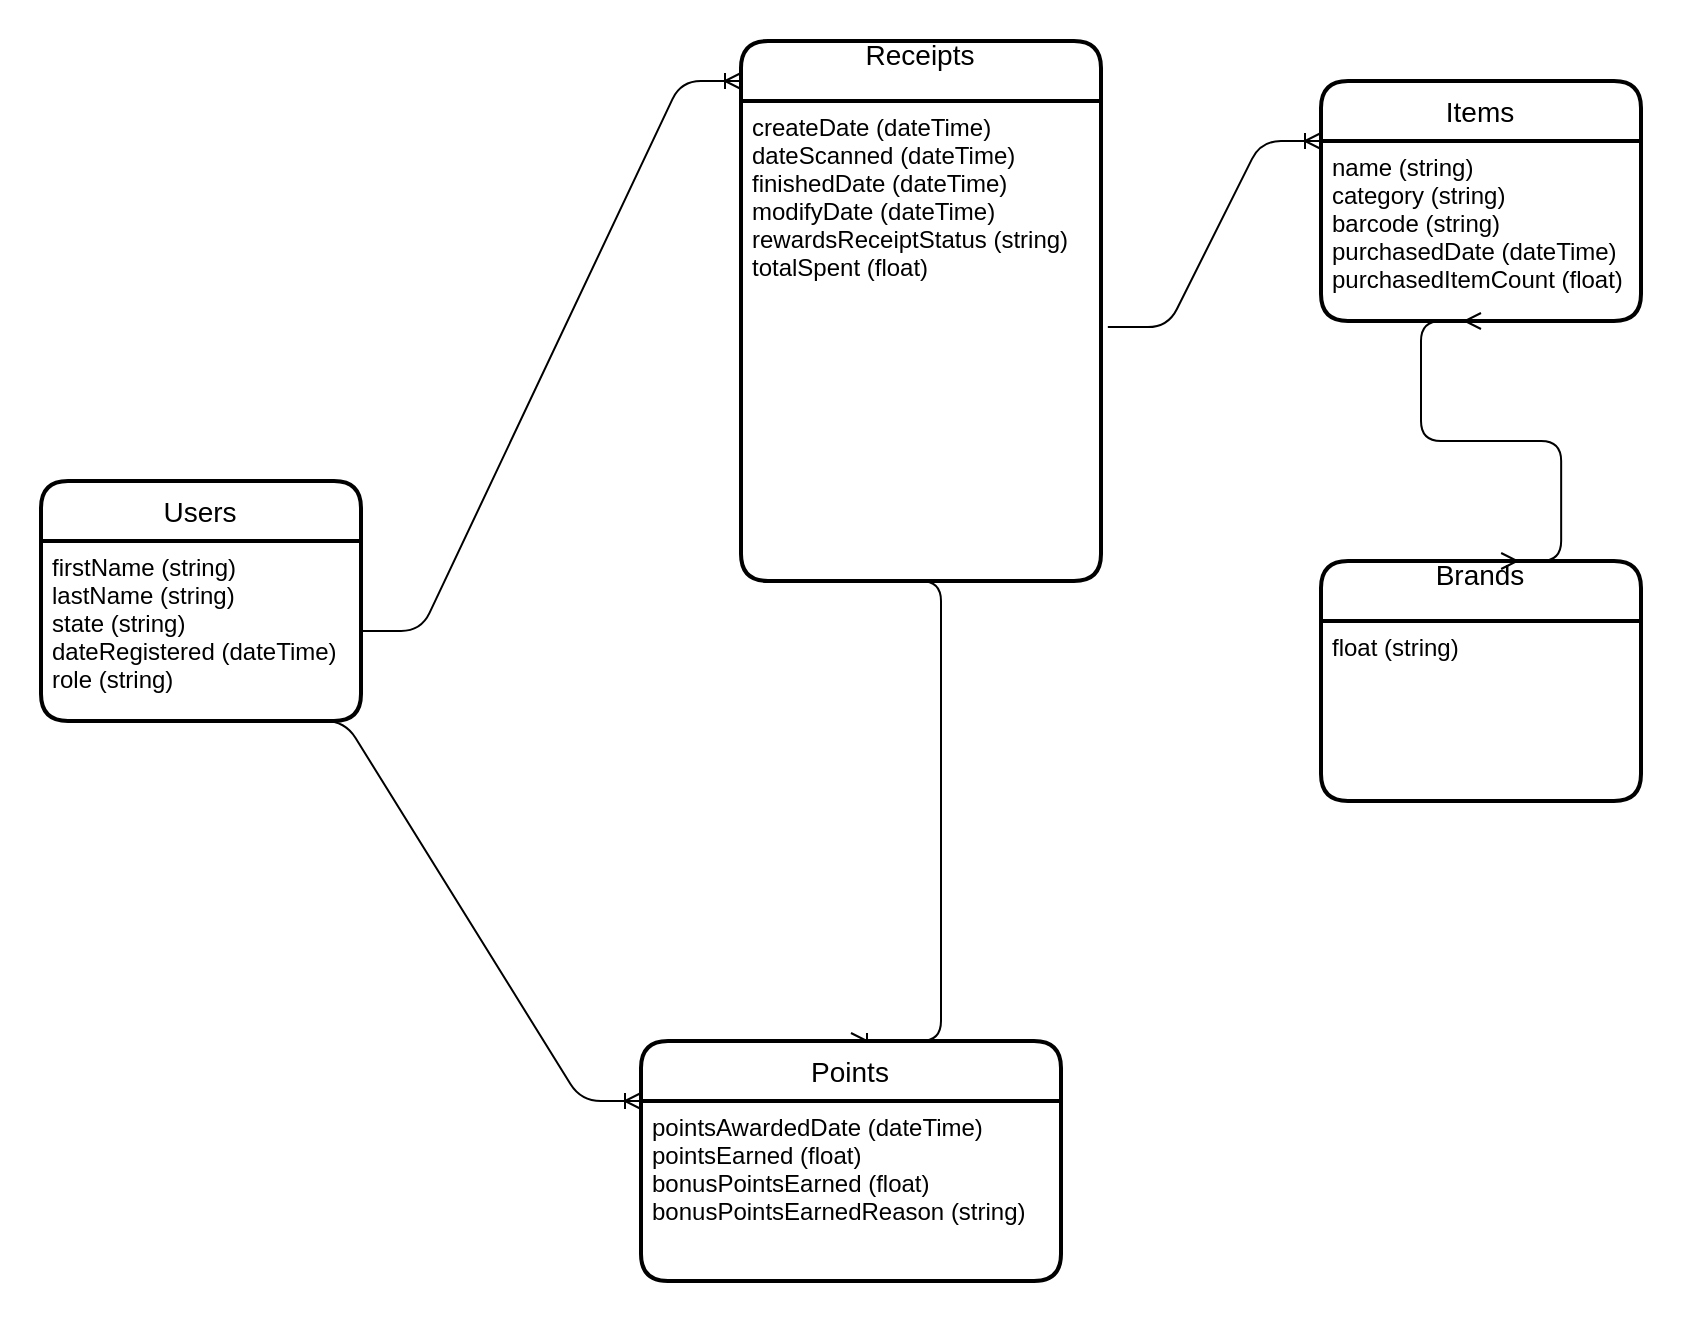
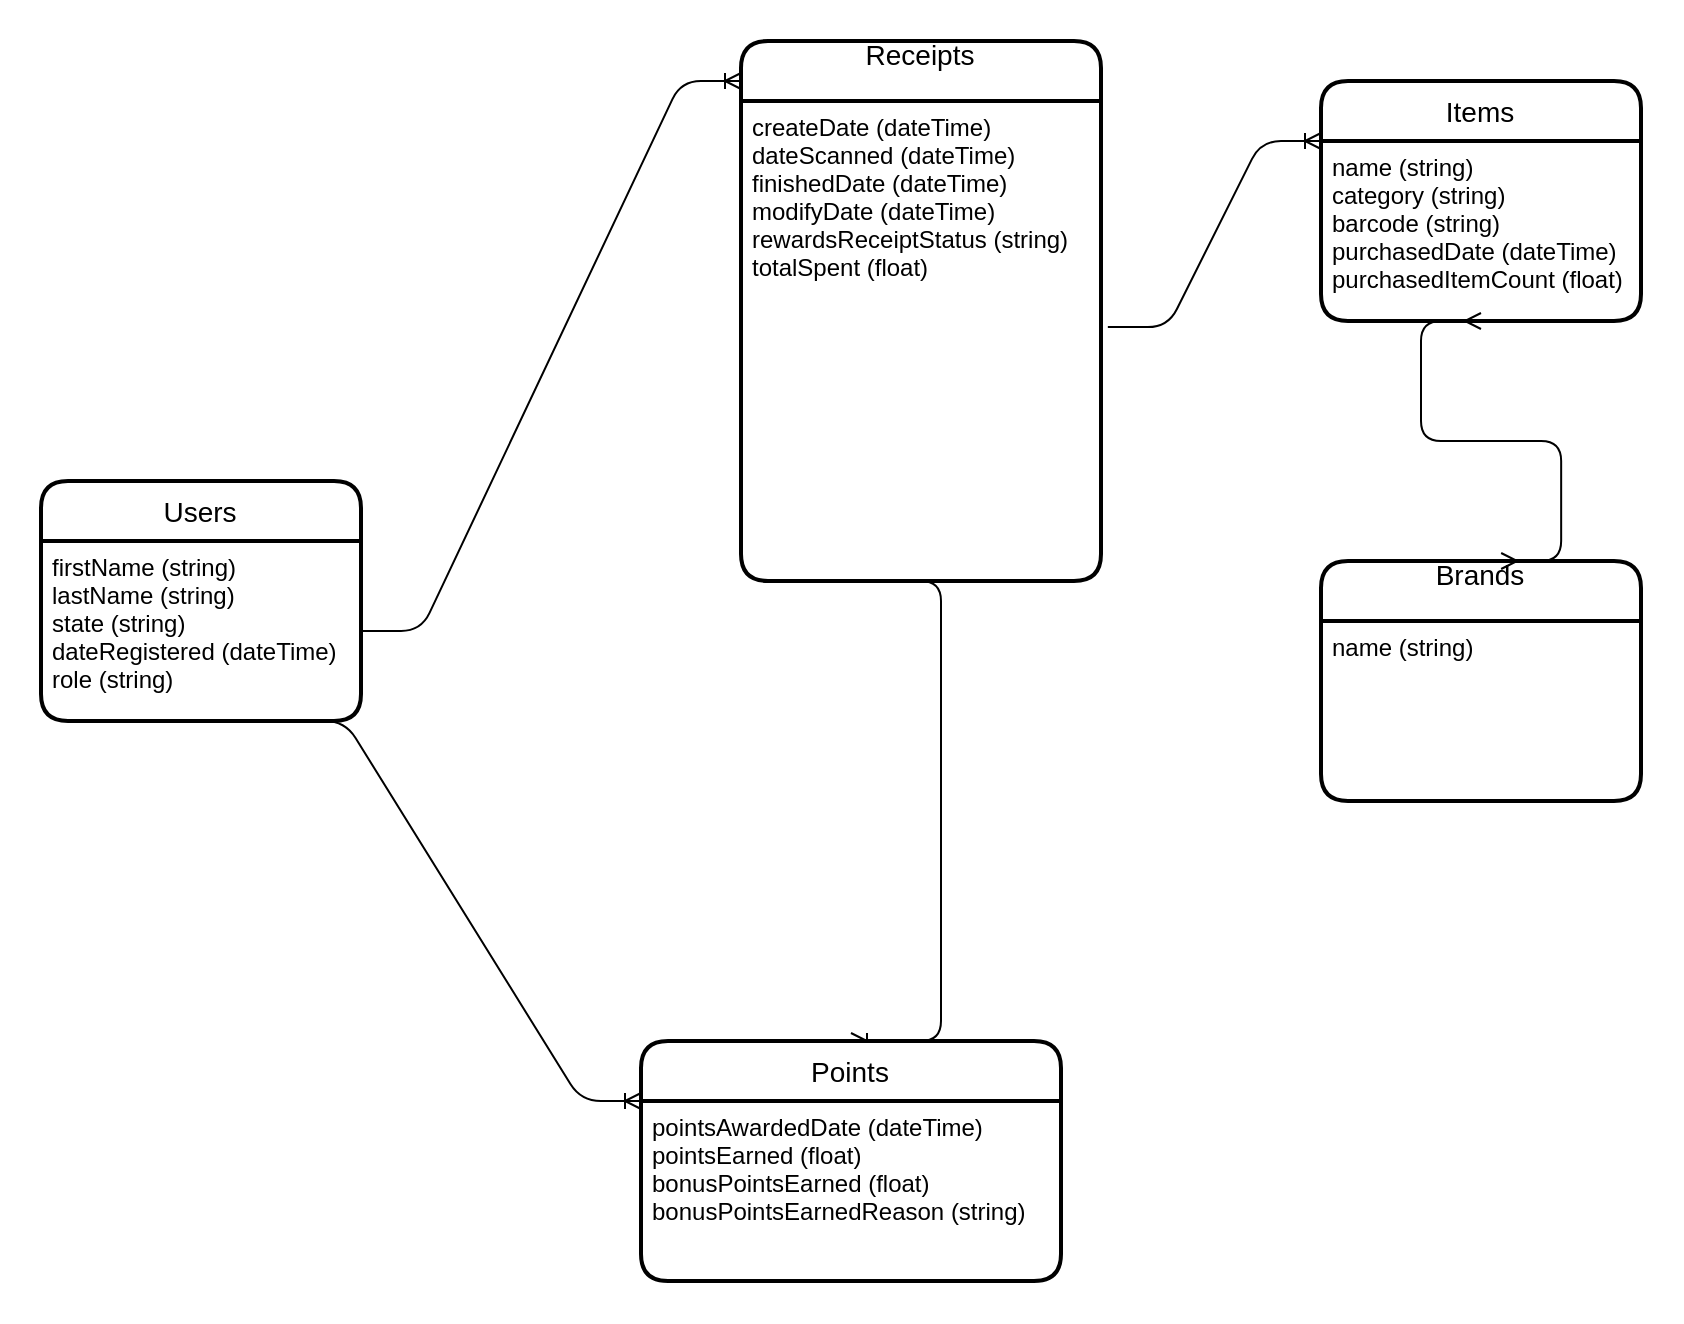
(1417, 648) -> (1413, 648)
